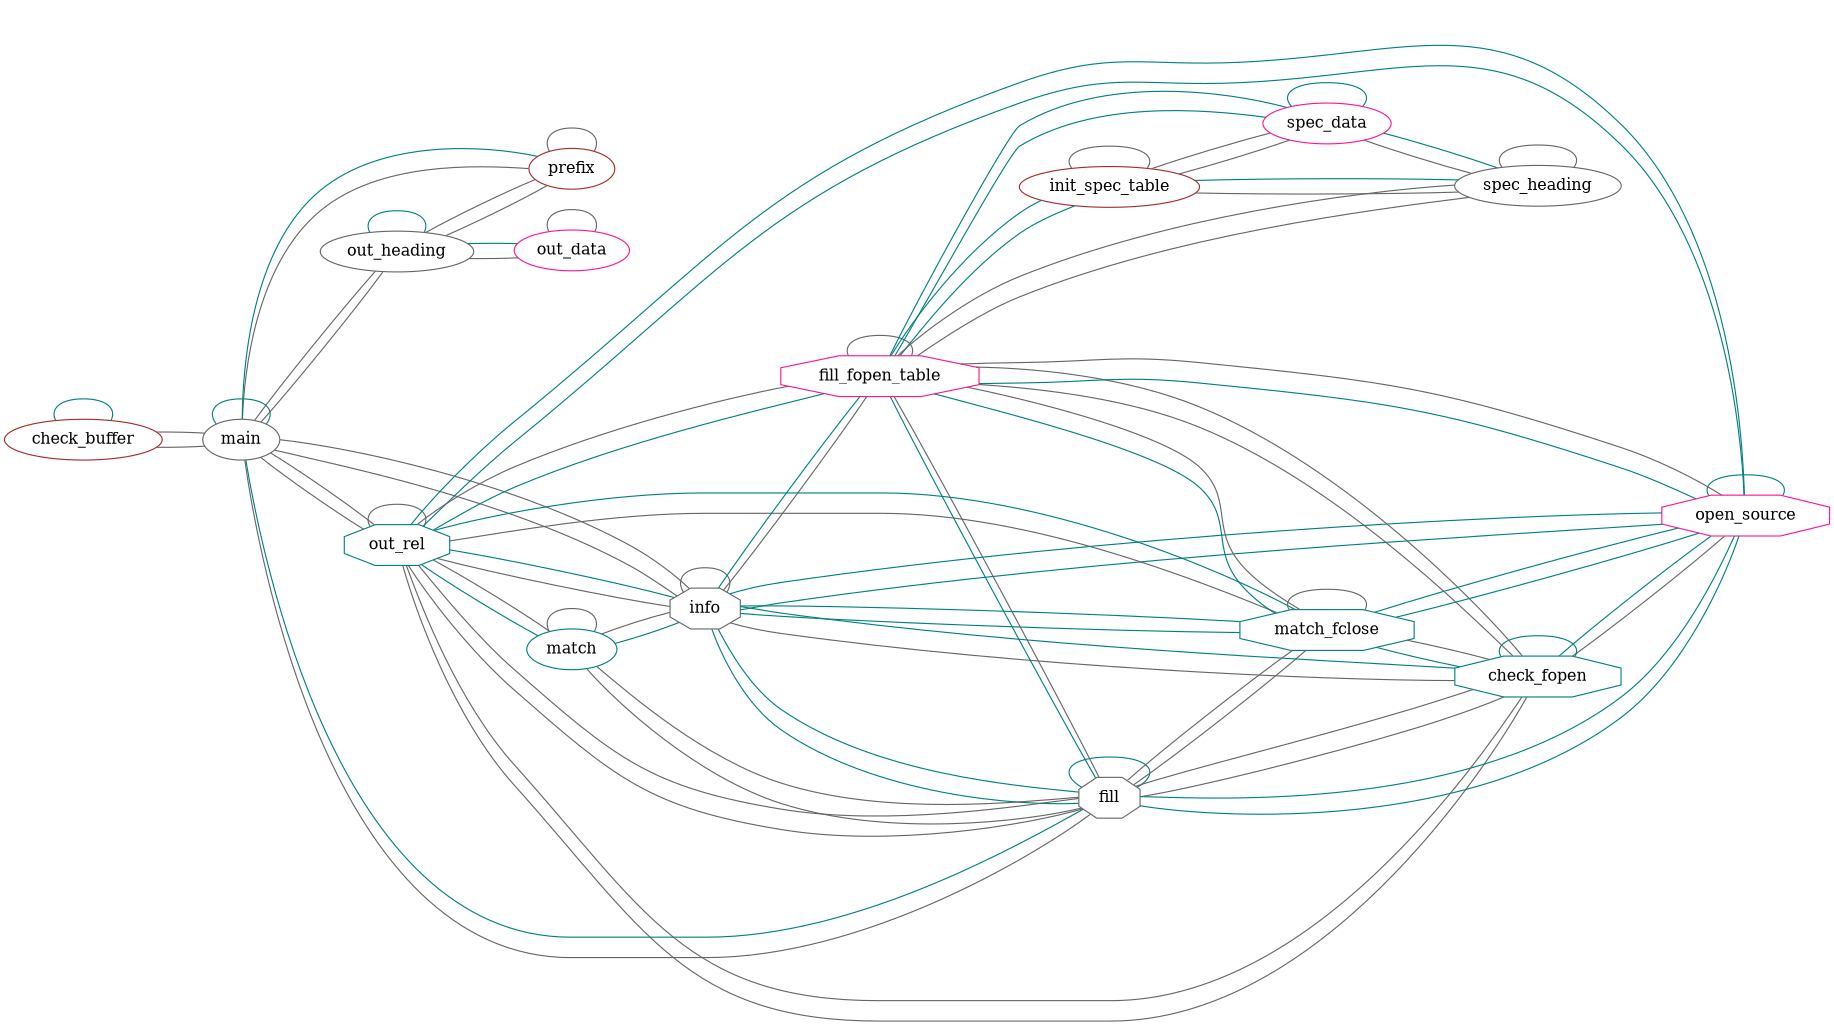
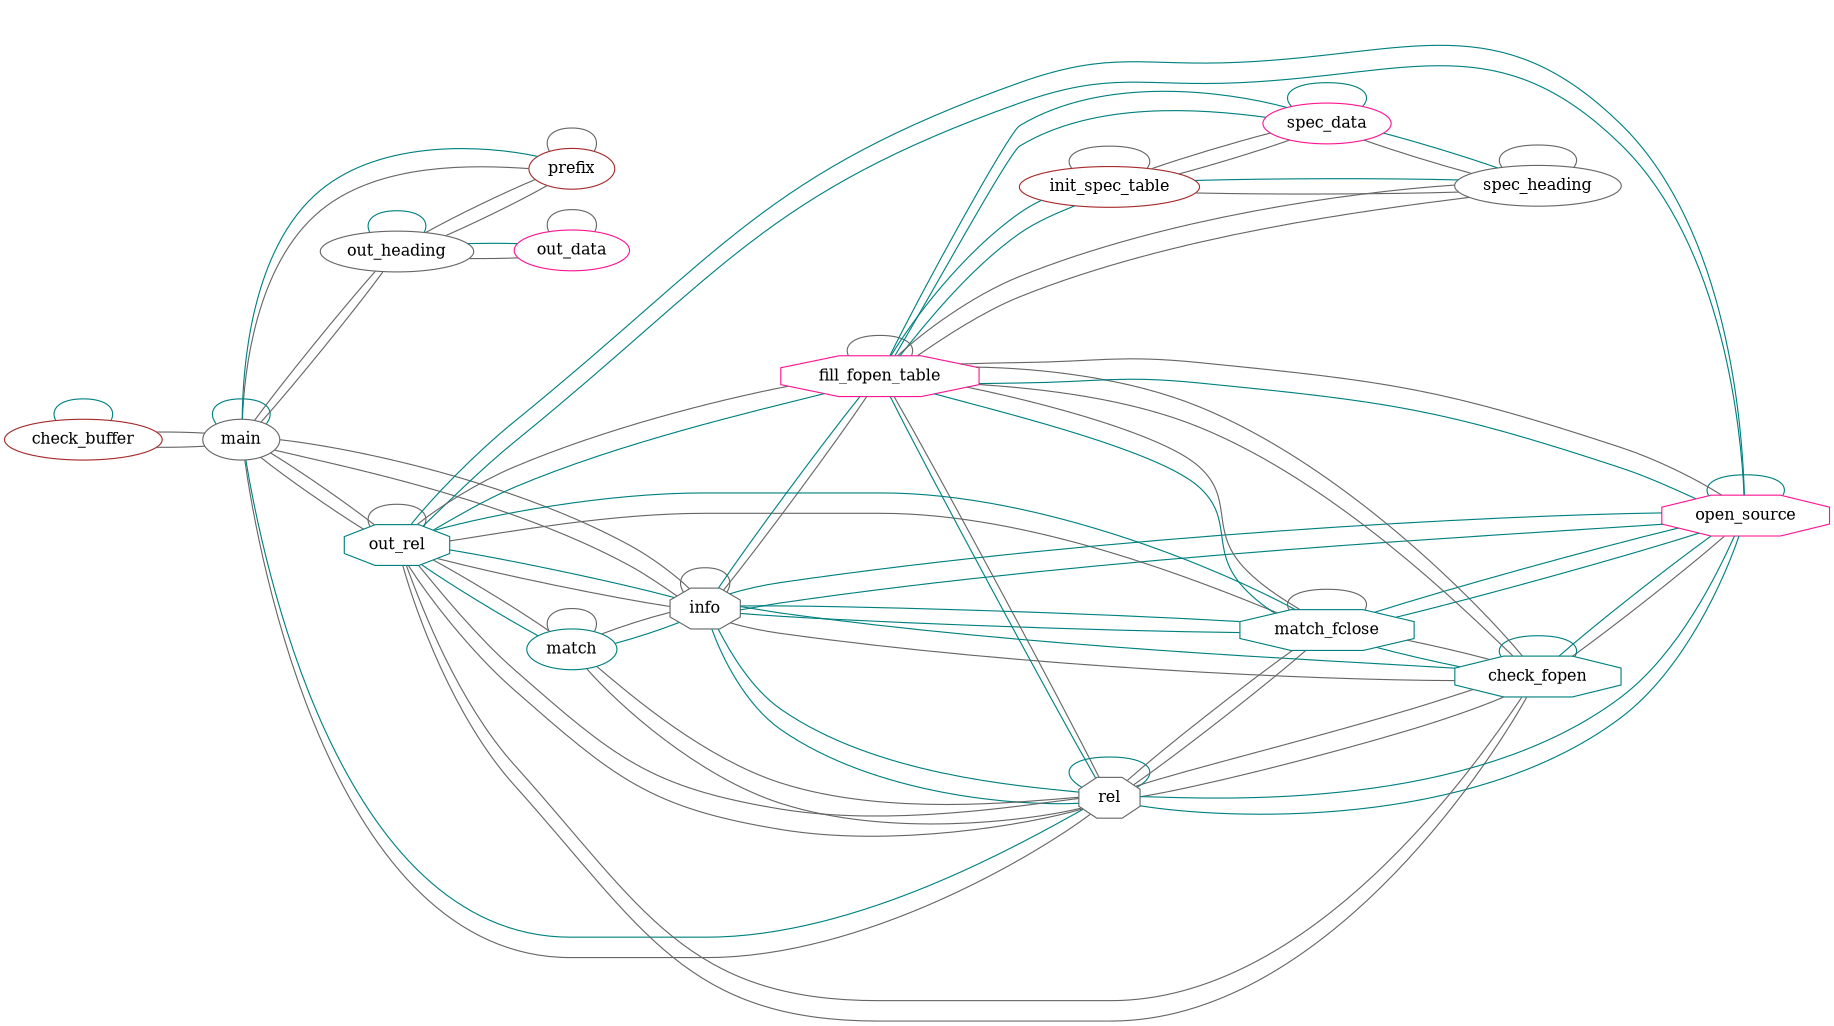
(1109, 798) -> (1109, 798)
